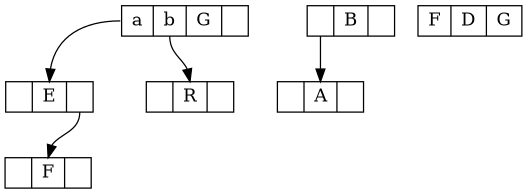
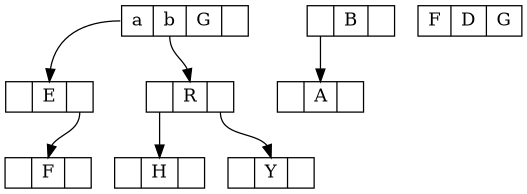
none -> (160, 173)
none -> (271, 173)
